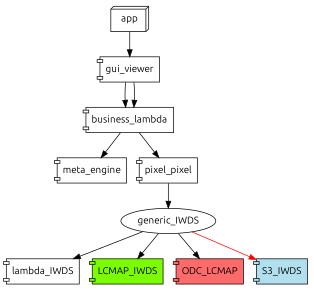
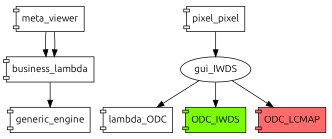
(130, 19) -> none
(130, 69) -> (50, 19)
(147, 142) -> none
(92, 170) -> (50, 120)
(168, 221) -> (216, 69)
(43, 271) -> (138, 120)
(128, 271) -> (216, 120)
(282, 271) -> none
